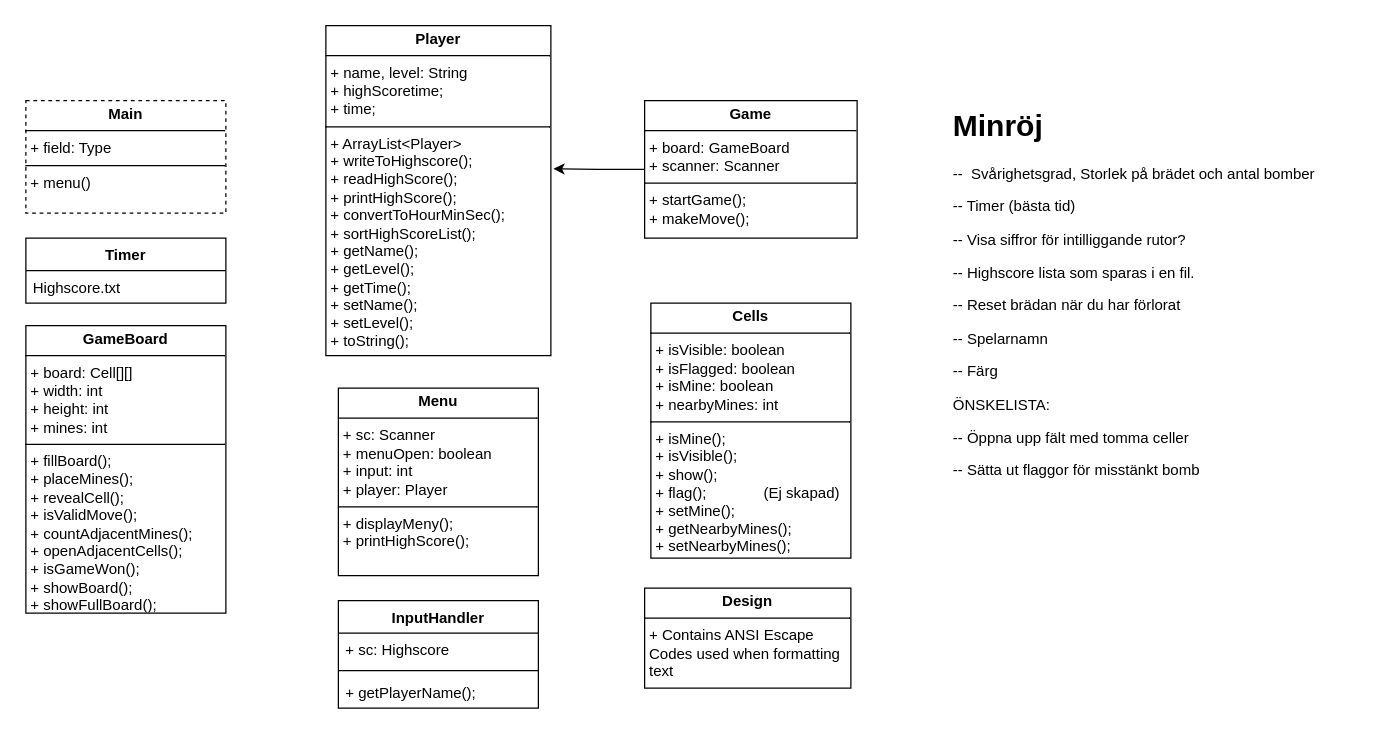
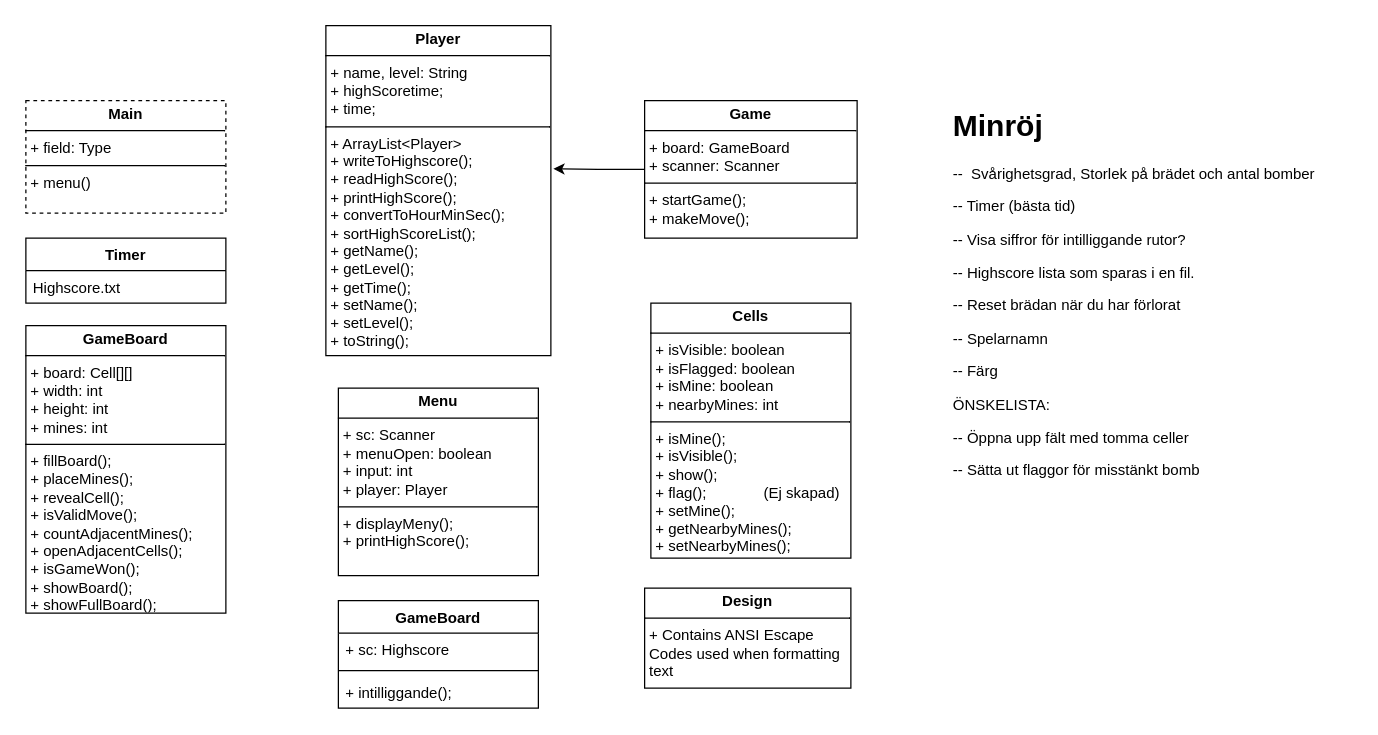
(438, 618) -> (438, 618)
(415, 693) -> (408, 693)
